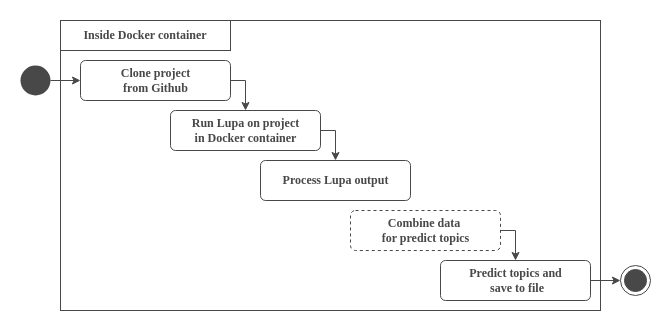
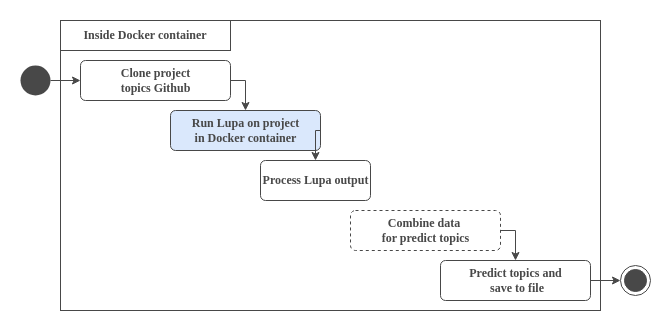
(156, 81) -> (156, 81)
(246, 131) -> (246, 131)
(336, 181) -> (316, 181)
